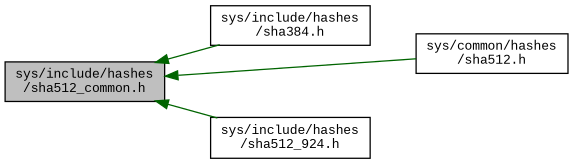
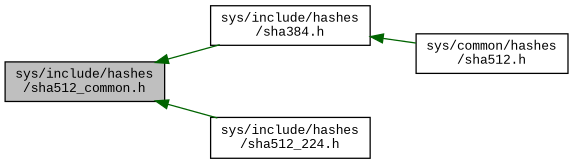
(297, 67) -> (400, 41)
(290, 138) -> (290, 138)
